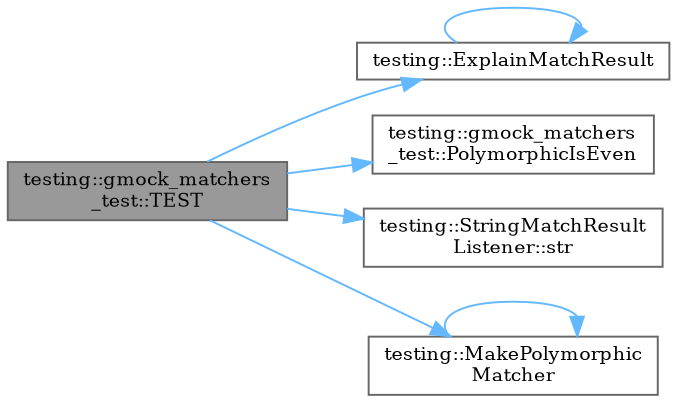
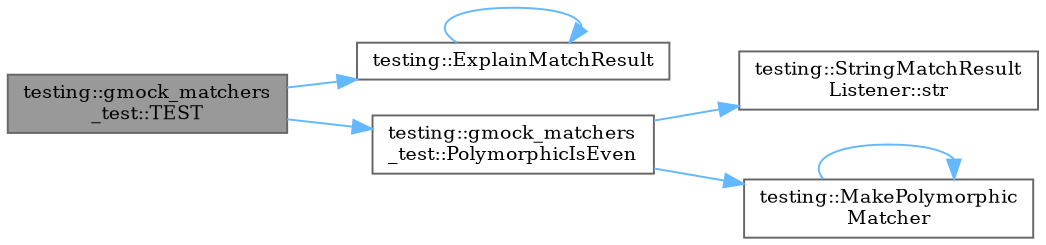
(316, 213) -> (687, 115)
(321, 274) -> (689, 175)
